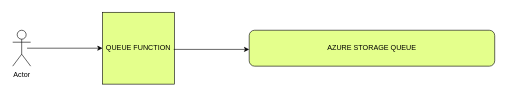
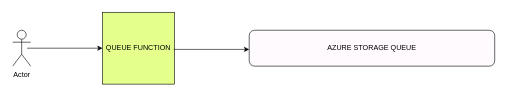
(372, 48) -> (372, 48)
